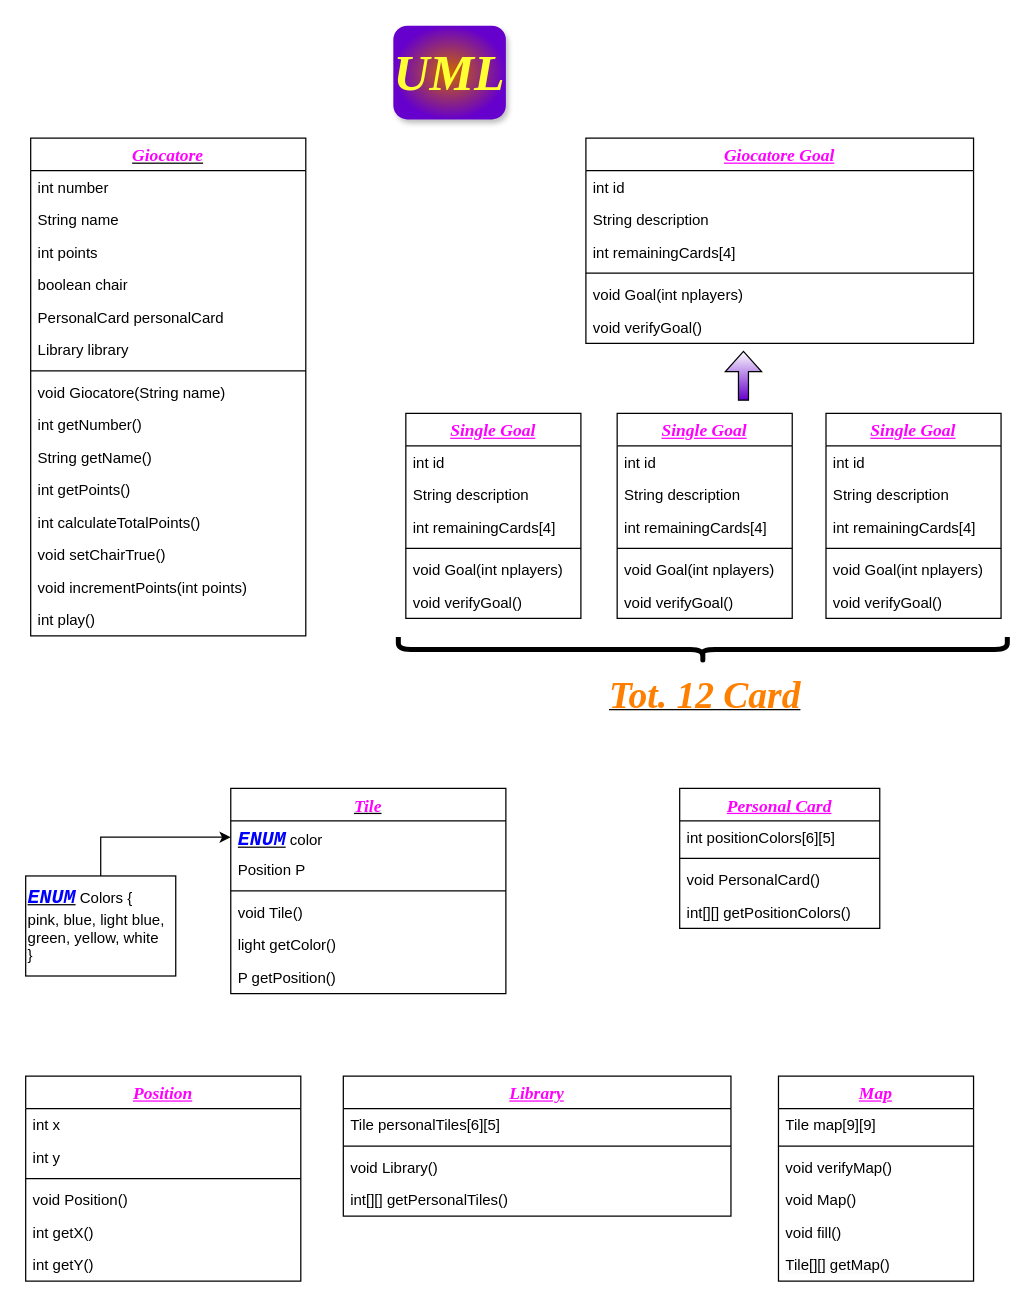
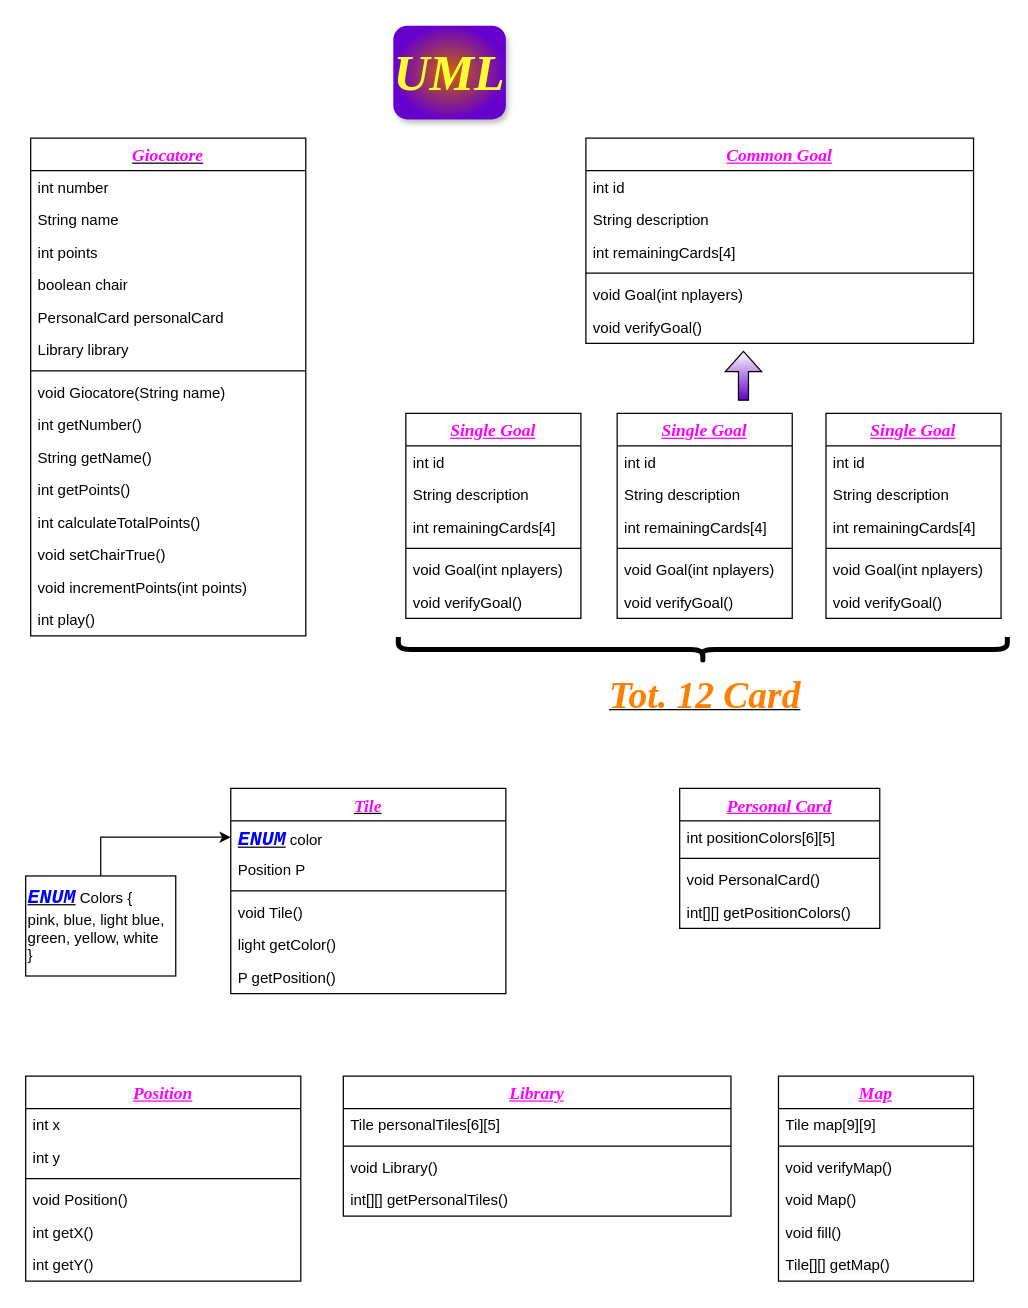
(779, 156) -> (779, 156)
